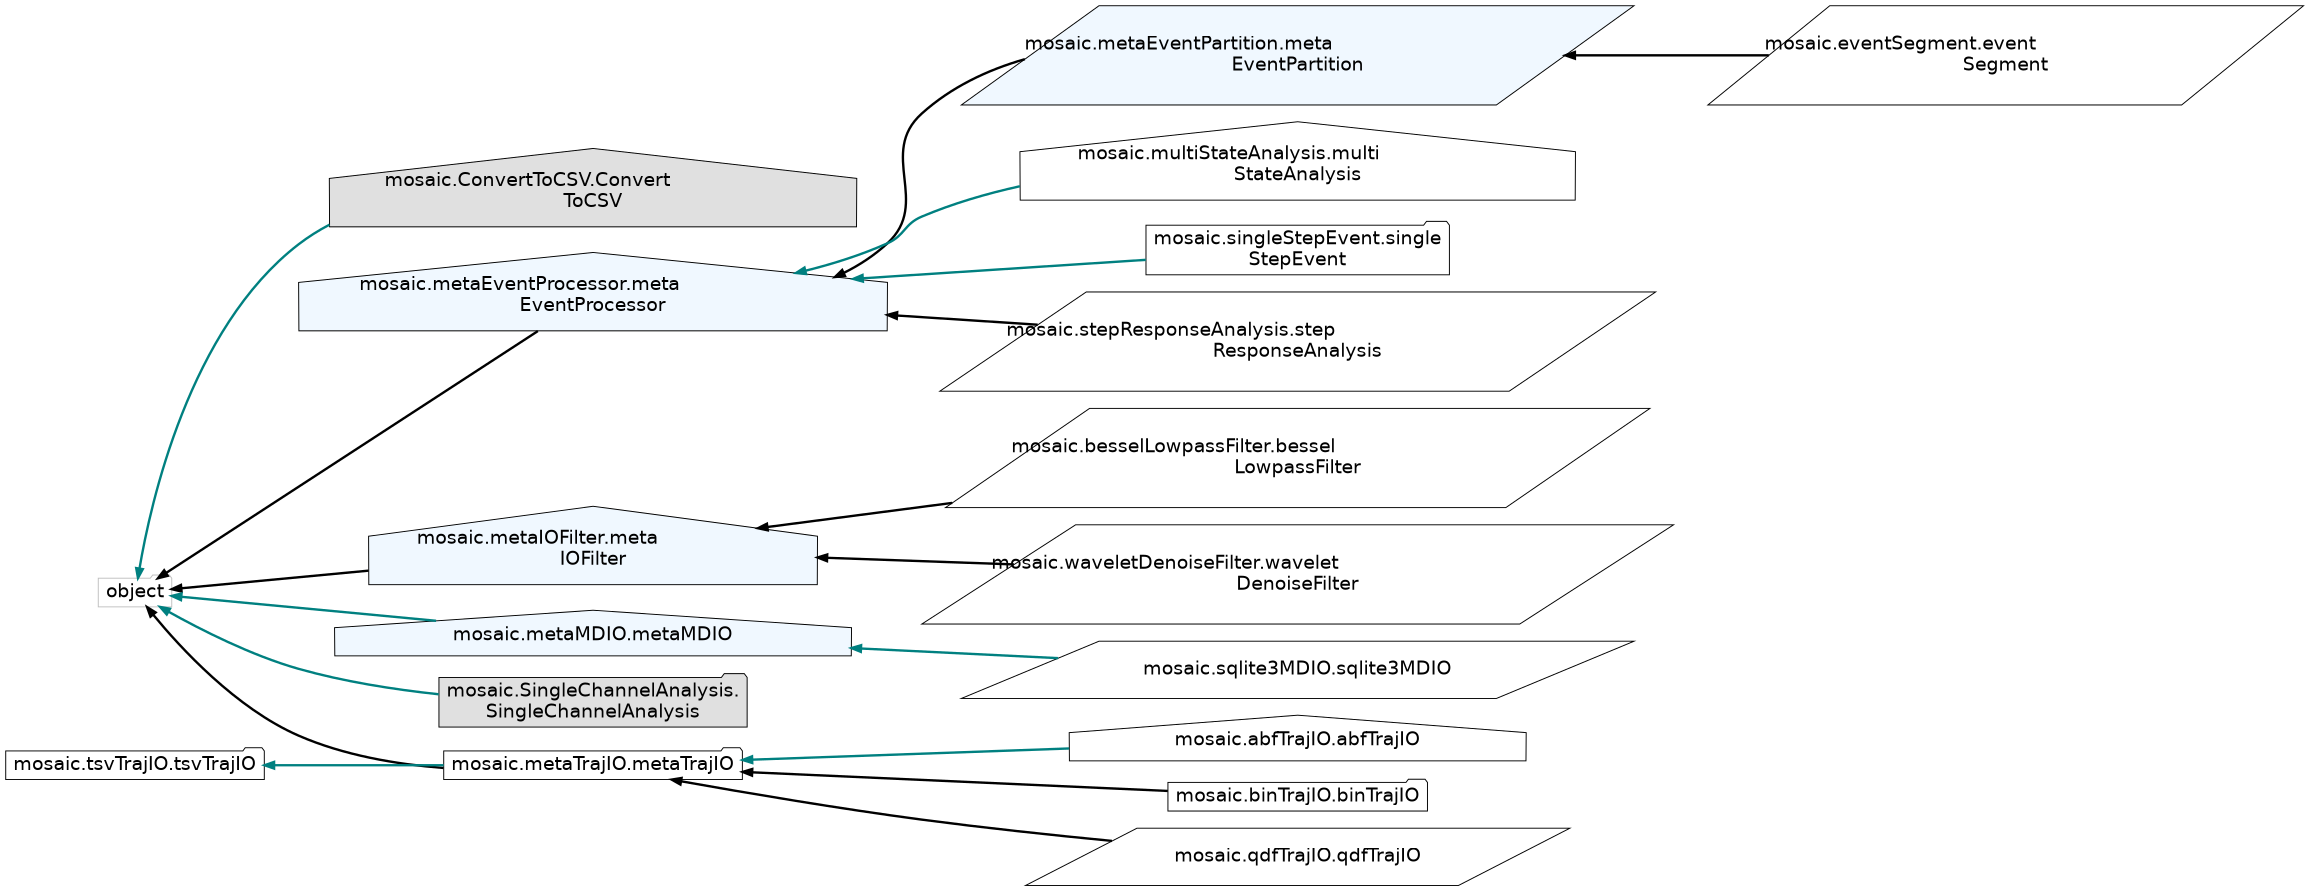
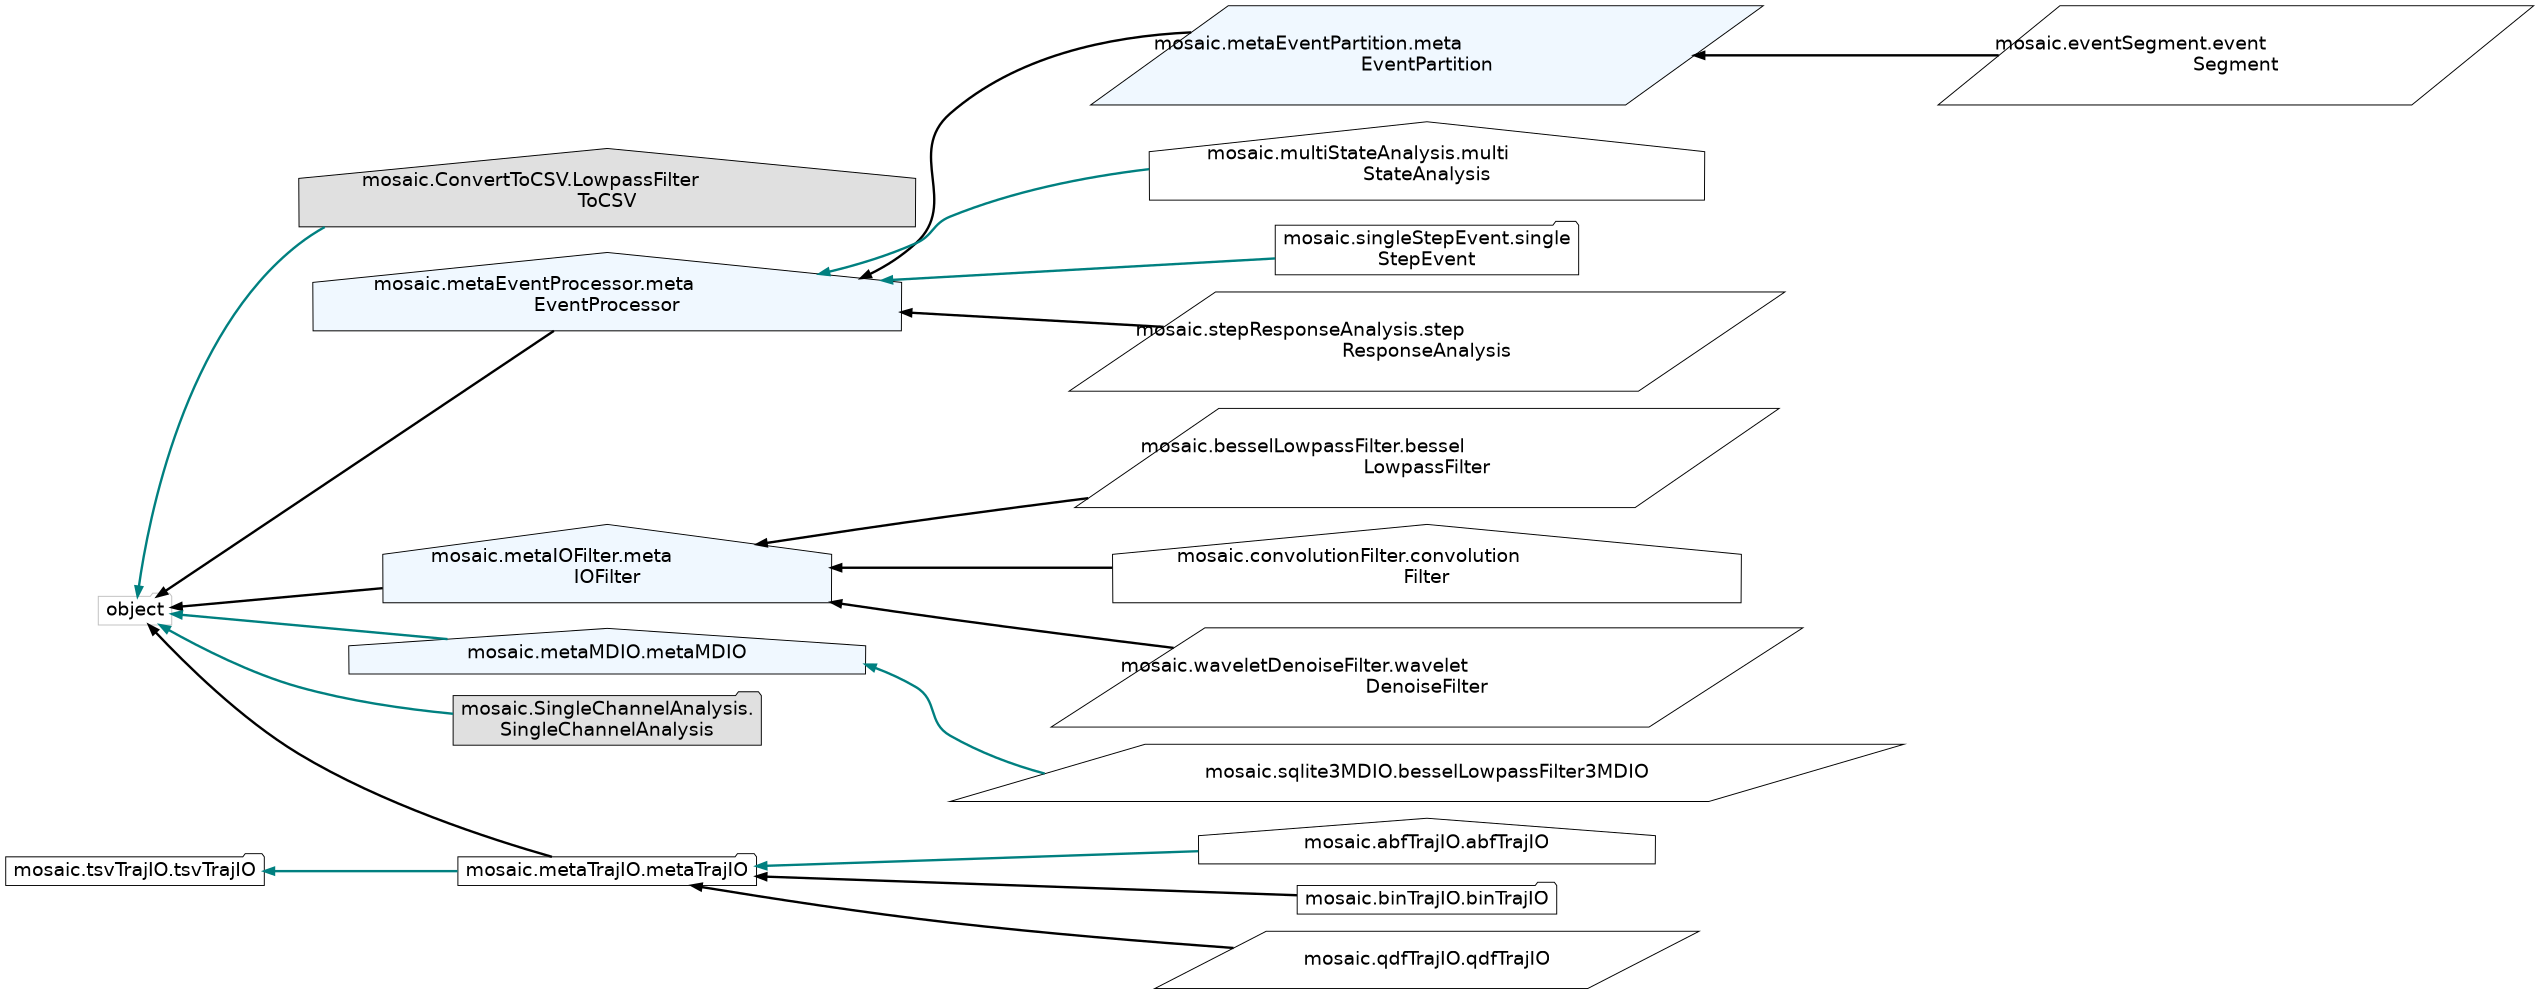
(593, 192) -> (607, 192)
none -> (1427, 568)
(1298, 670) -> (1427, 773)
